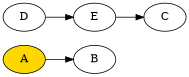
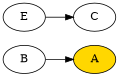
(24, 17) -> none
(56, 59) -> (56, 59)
